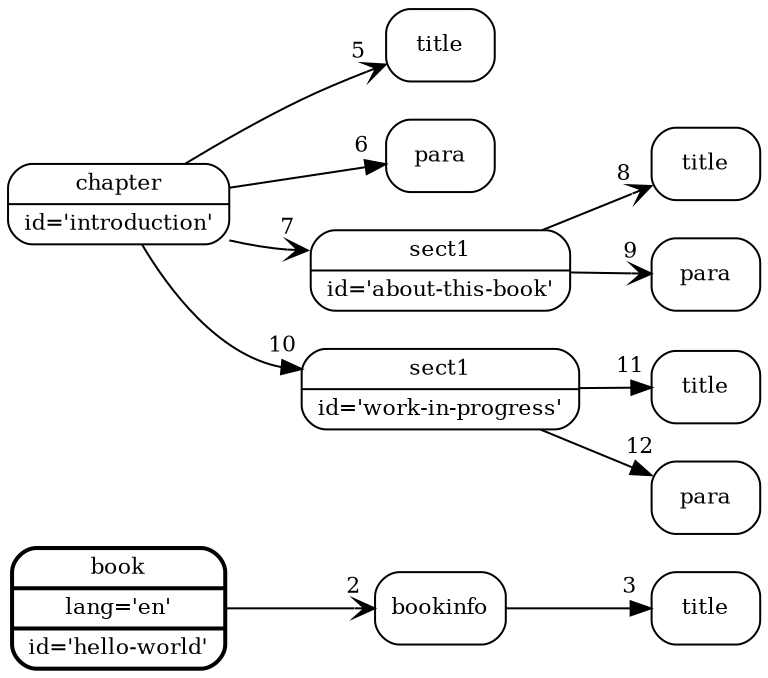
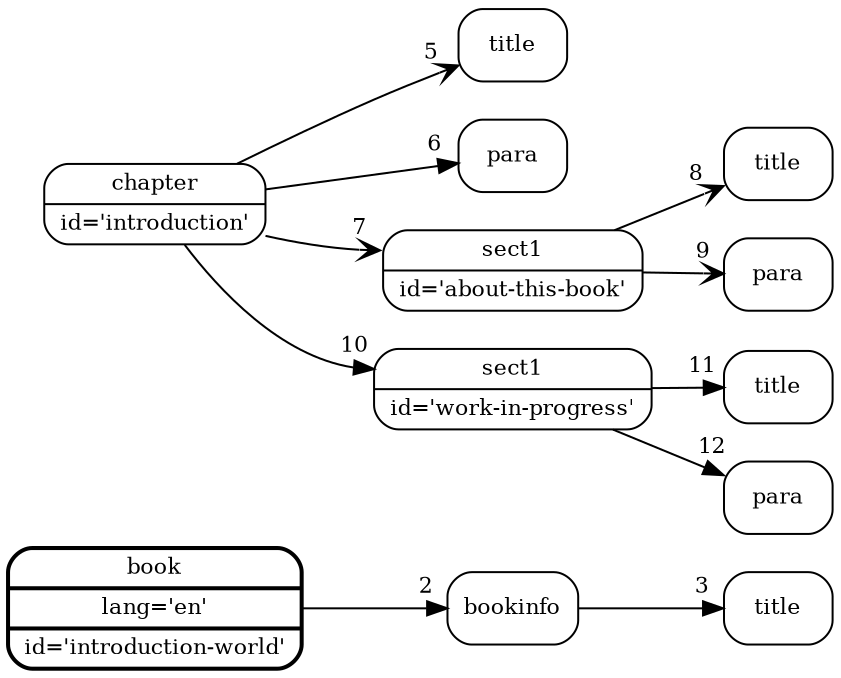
(290, 608) -> (364, 608)
(119, 648) -> (155, 648)
